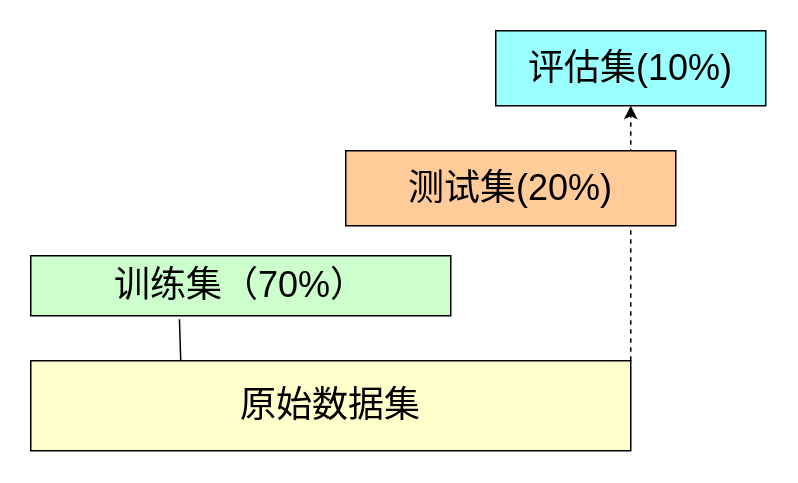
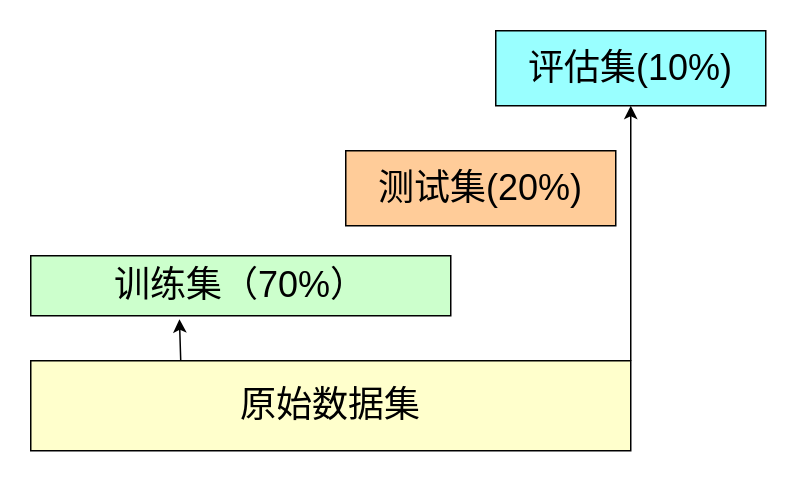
(511, 188) -> (481, 188)
(631, 237) -> (631, 237)
(180, 326) -> (180, 331)
